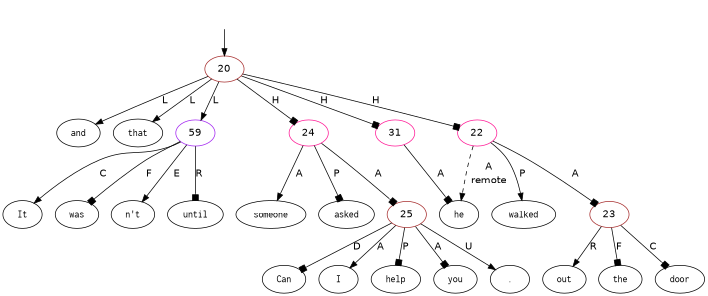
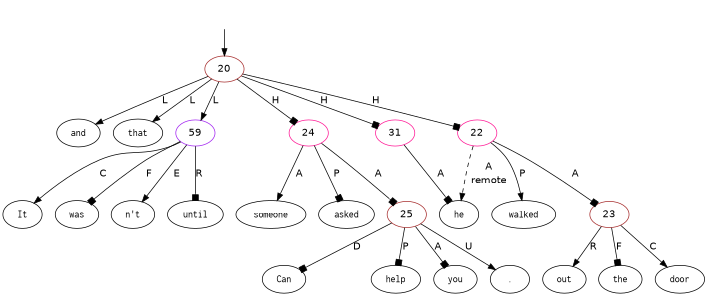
(641, 244) -> (641, 244)
(338, 279) -> none
